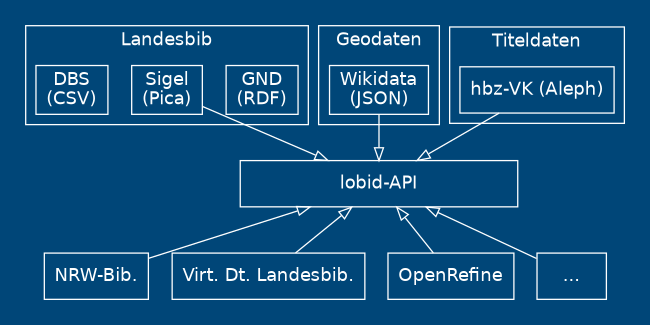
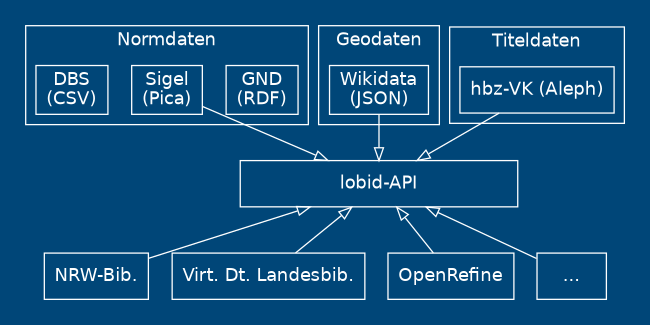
(167, 40) -> (167, 40)
